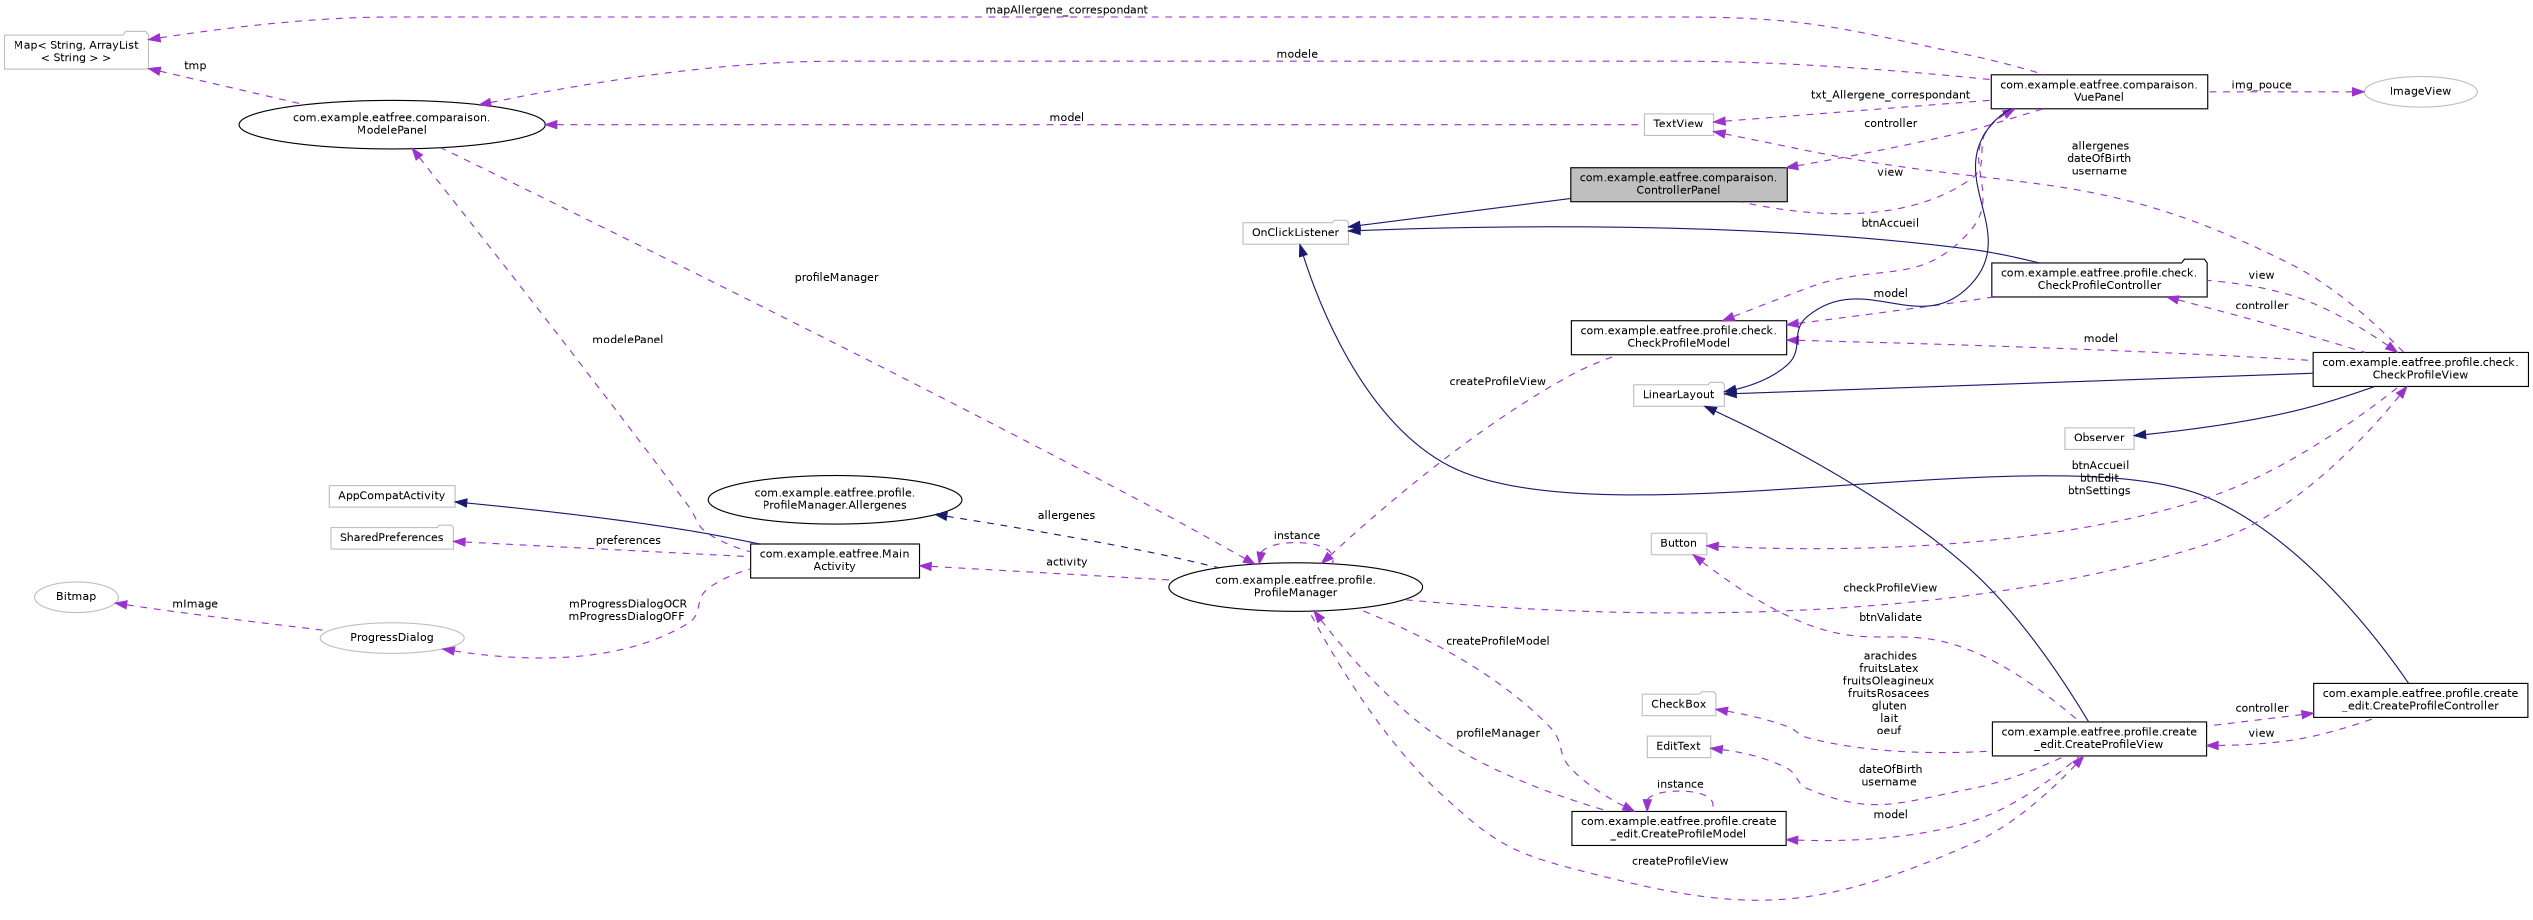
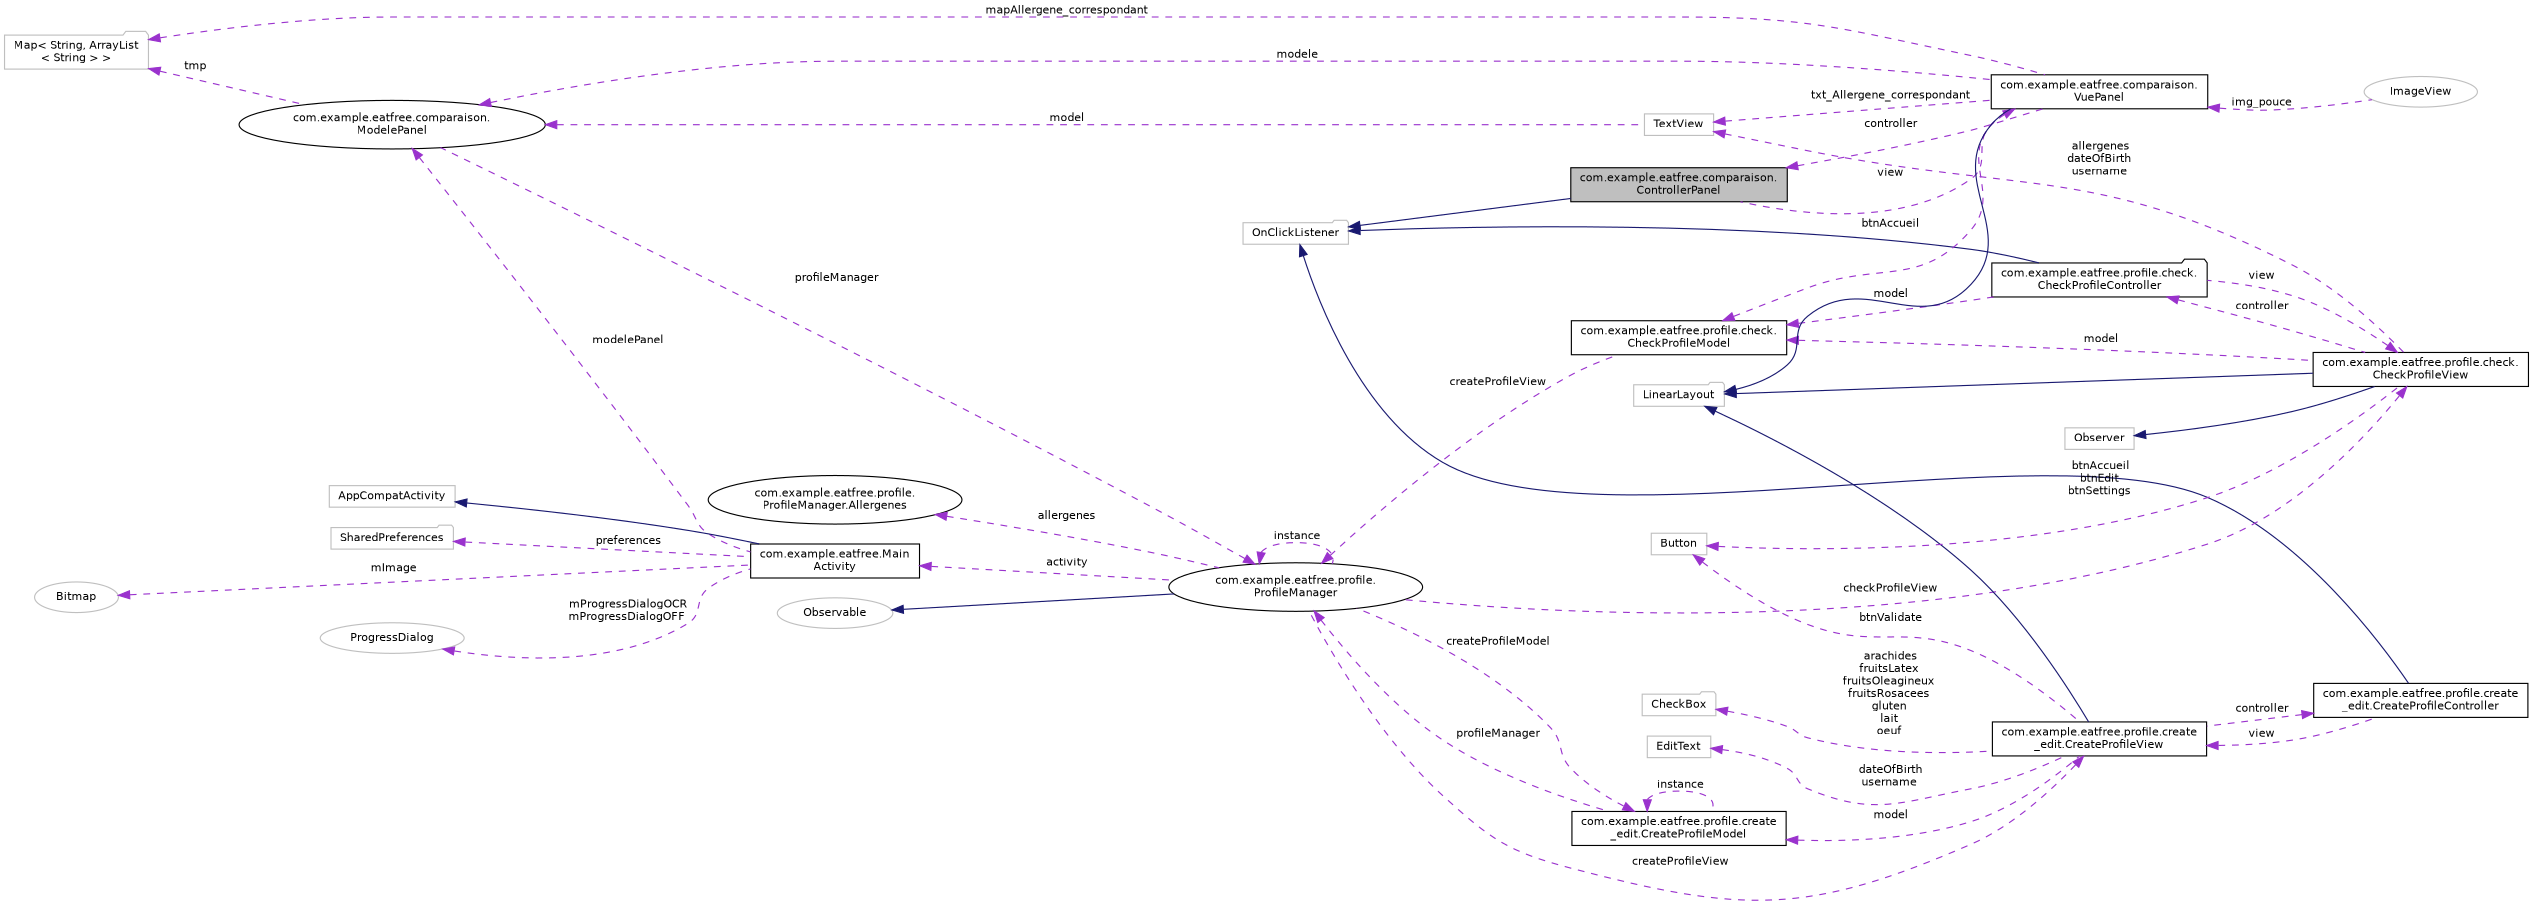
(2280, 92) -> (2296, 109)
(1083, 539) -> (1083, 539)
none -> (835, 613)
(227, 619) -> (440, 580)
